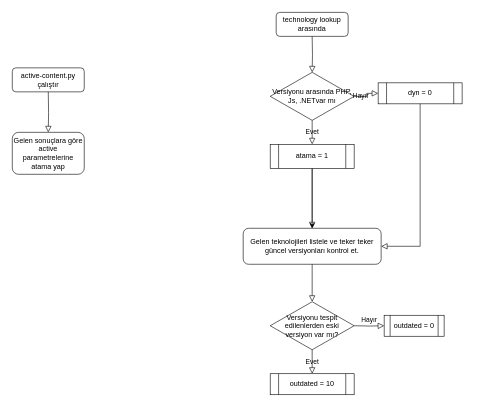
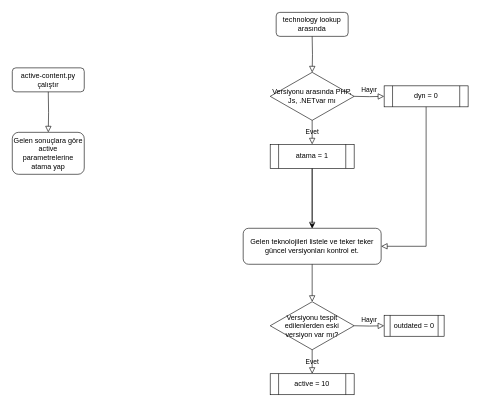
(420, 93) -> (426, 96)
(312, 384) -> (312, 384)
